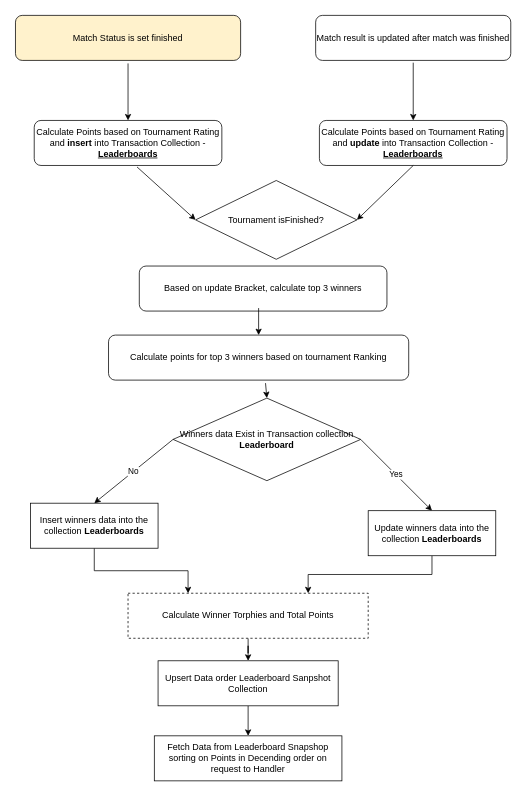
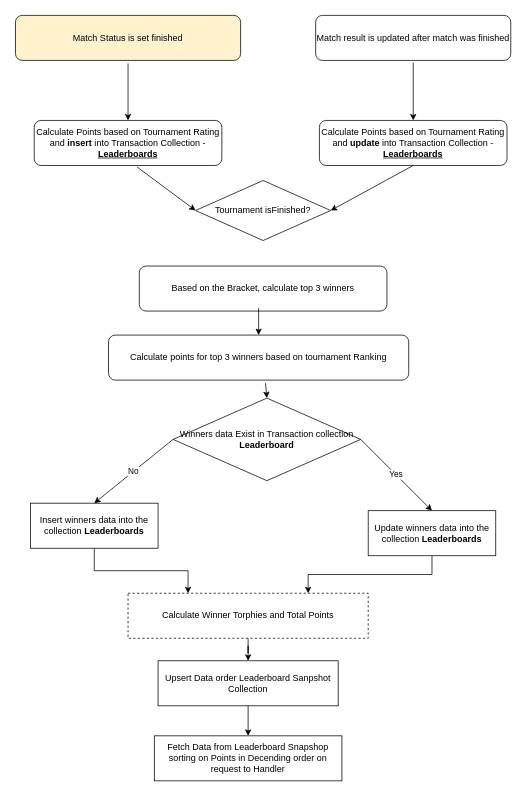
(276, 220) -> (263, 210)
(263, 288) -> (263, 288)
